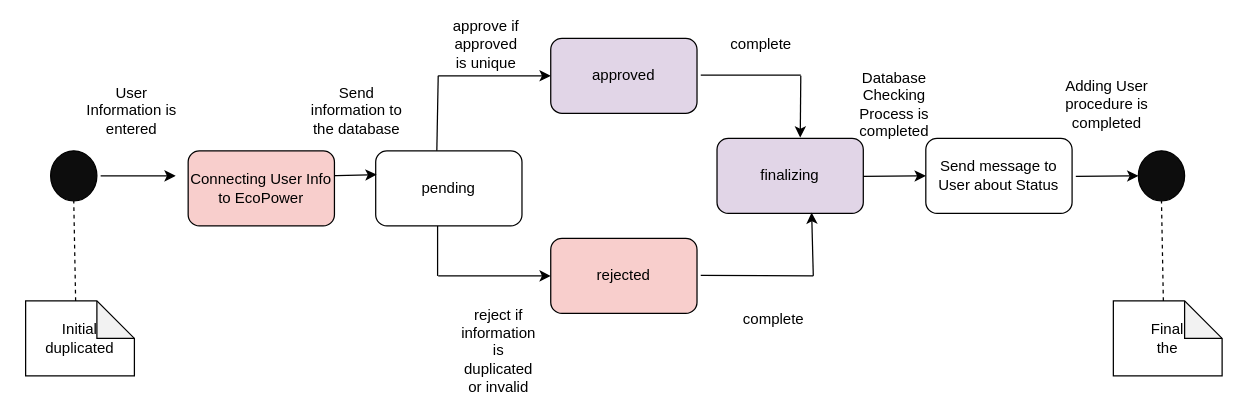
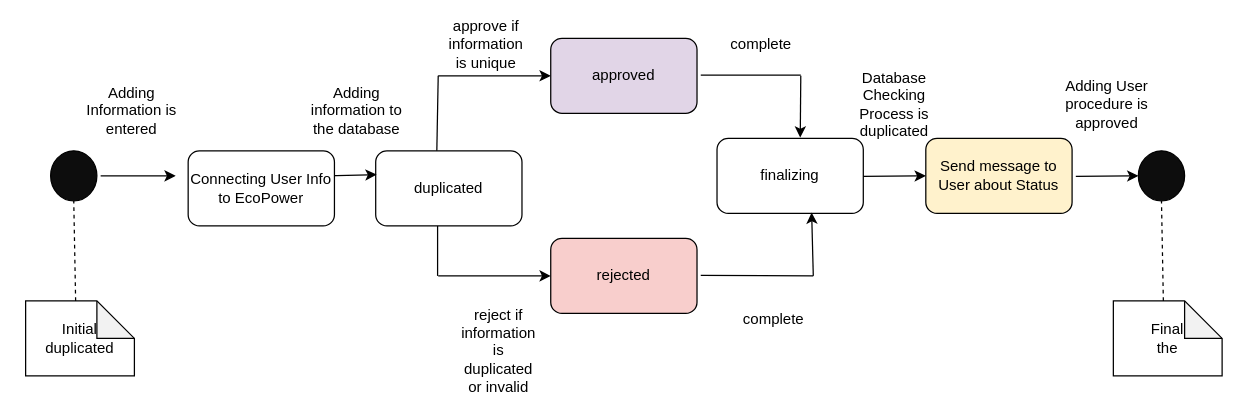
(486, 44) -> (486, 44)
(894, 104) -> (894, 104)
(1107, 104) -> (1107, 104)
(132, 111) -> (132, 111)
(357, 111) -> (357, 111)
(790, 176) -> (790, 176)
(999, 176) -> (999, 176)
(261, 188) -> (261, 188)
(449, 188) -> (449, 188)
